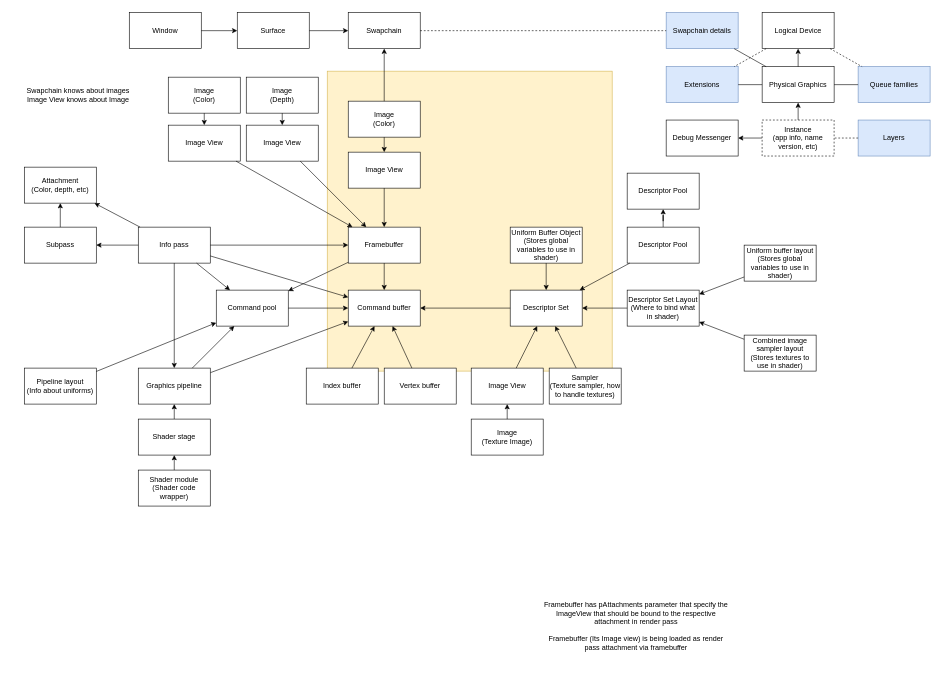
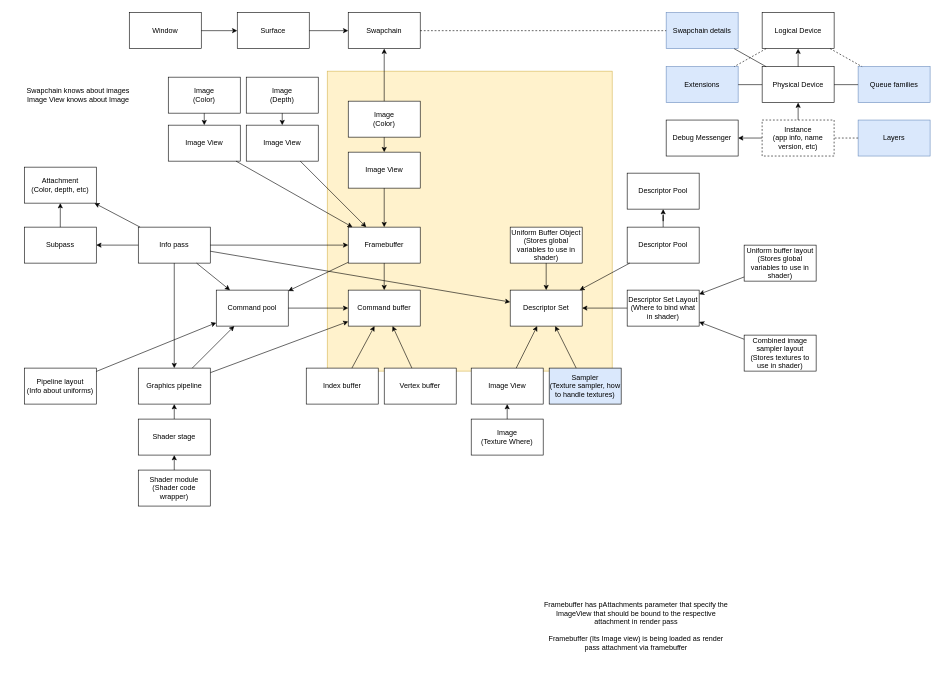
(798, 85) -> (798, 85)
(277, 276) -> (358, 276)
(425, 308) -> none
(585, 386) -> (585, 386)
(507, 437) -> (507, 437)
